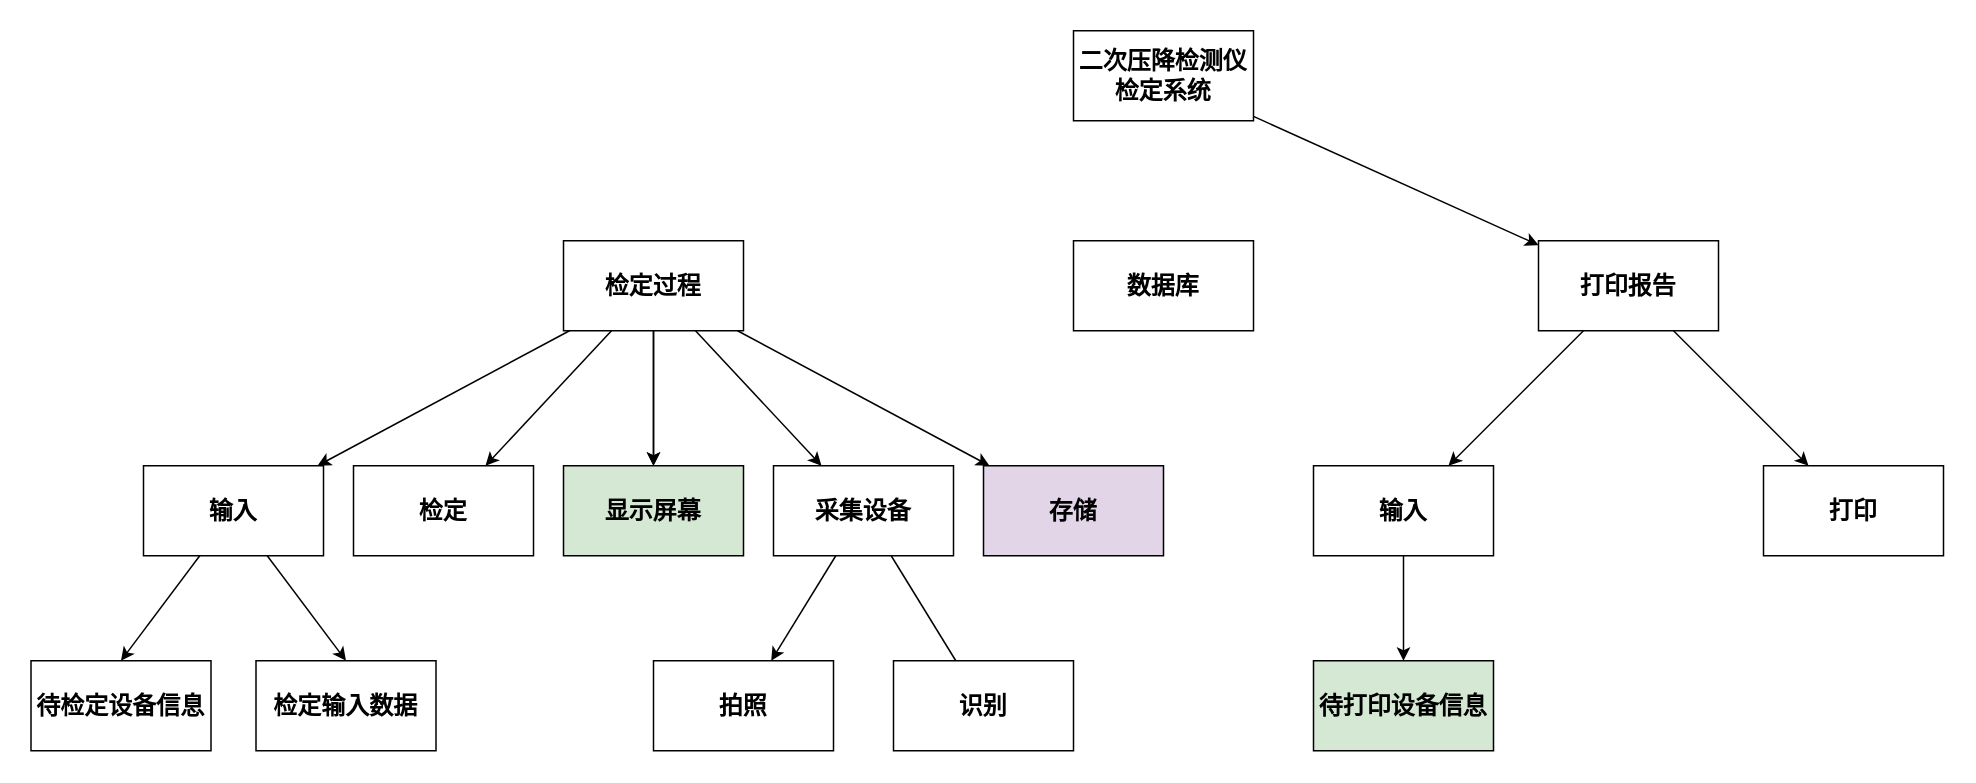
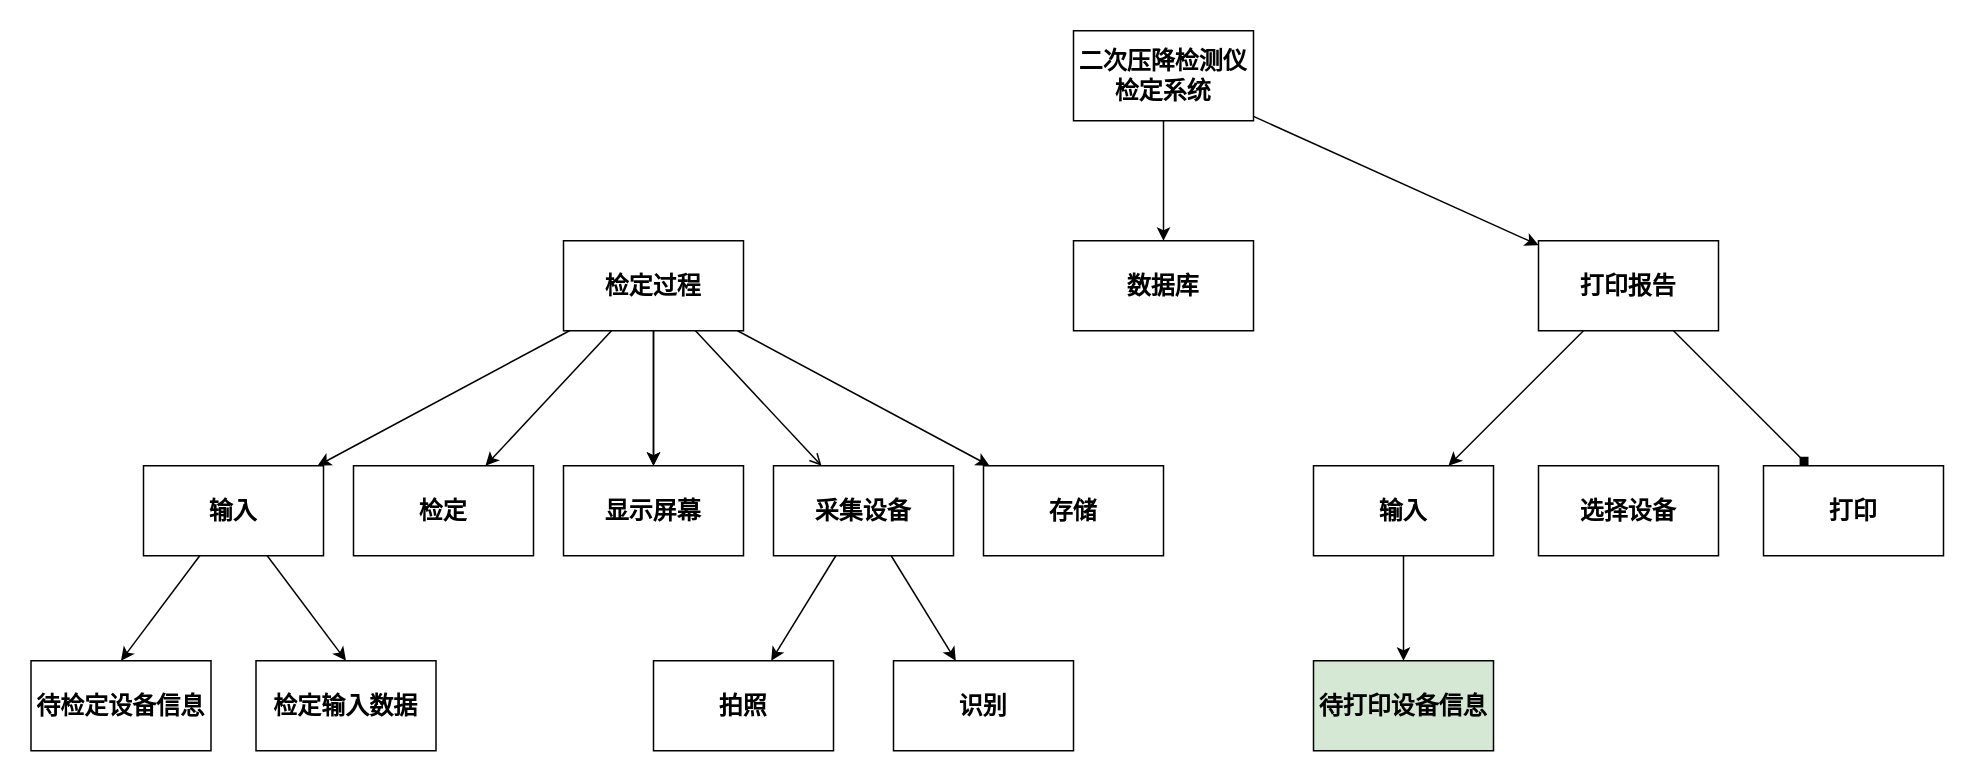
none -> (1163, 176)
(813, 457) -> (816, 460)
(1800, 458) -> (1799, 457)
(653, 511) -> (653, 511)
(1073, 511) -> (1073, 511)
none -> (1628, 511)
(951, 654) -> (949, 651)
